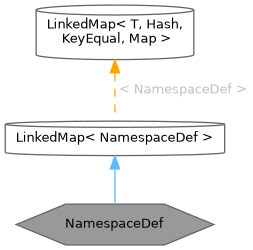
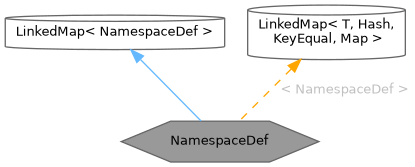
(115, 97) -> (265, 95)
